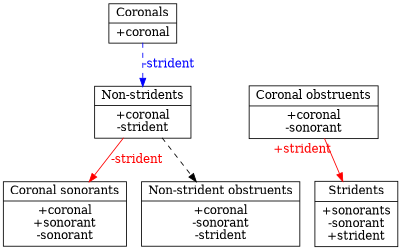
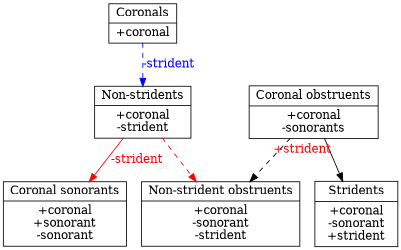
(314, 128) -> (314, 128)
(177, 156) -> (177, 156)
(332, 156) -> (332, 156)
none -> (273, 157)
(356, 211) -> (356, 211)
